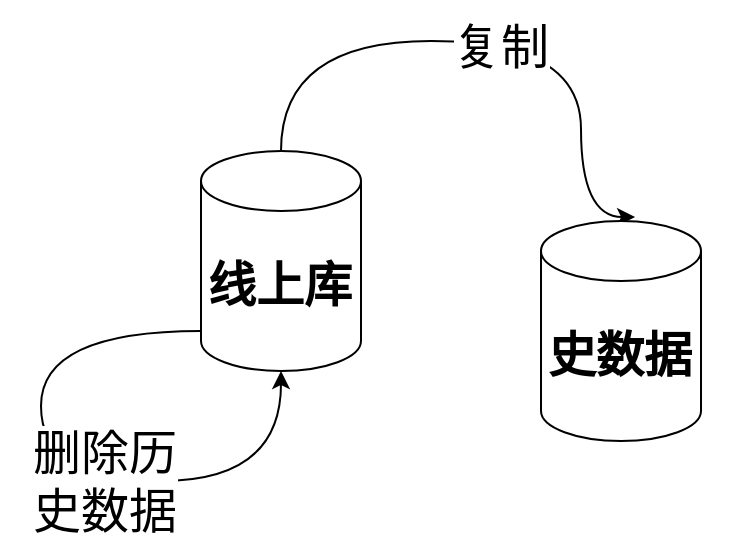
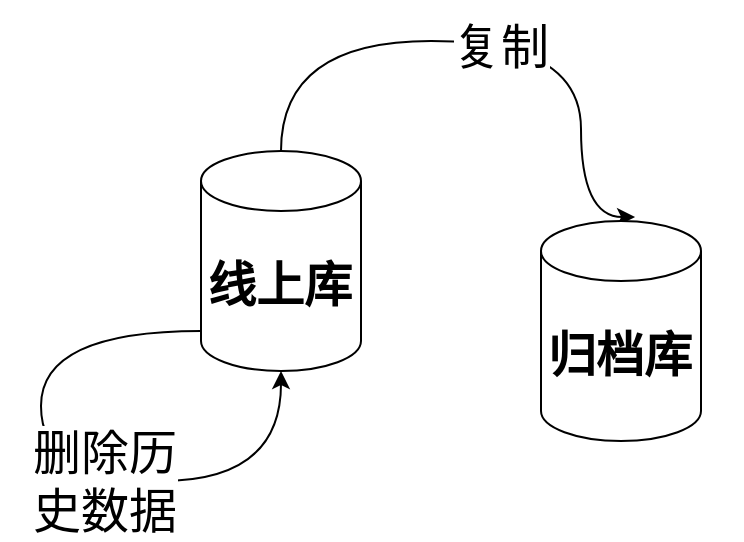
(621, 357) -> (621, 357)
